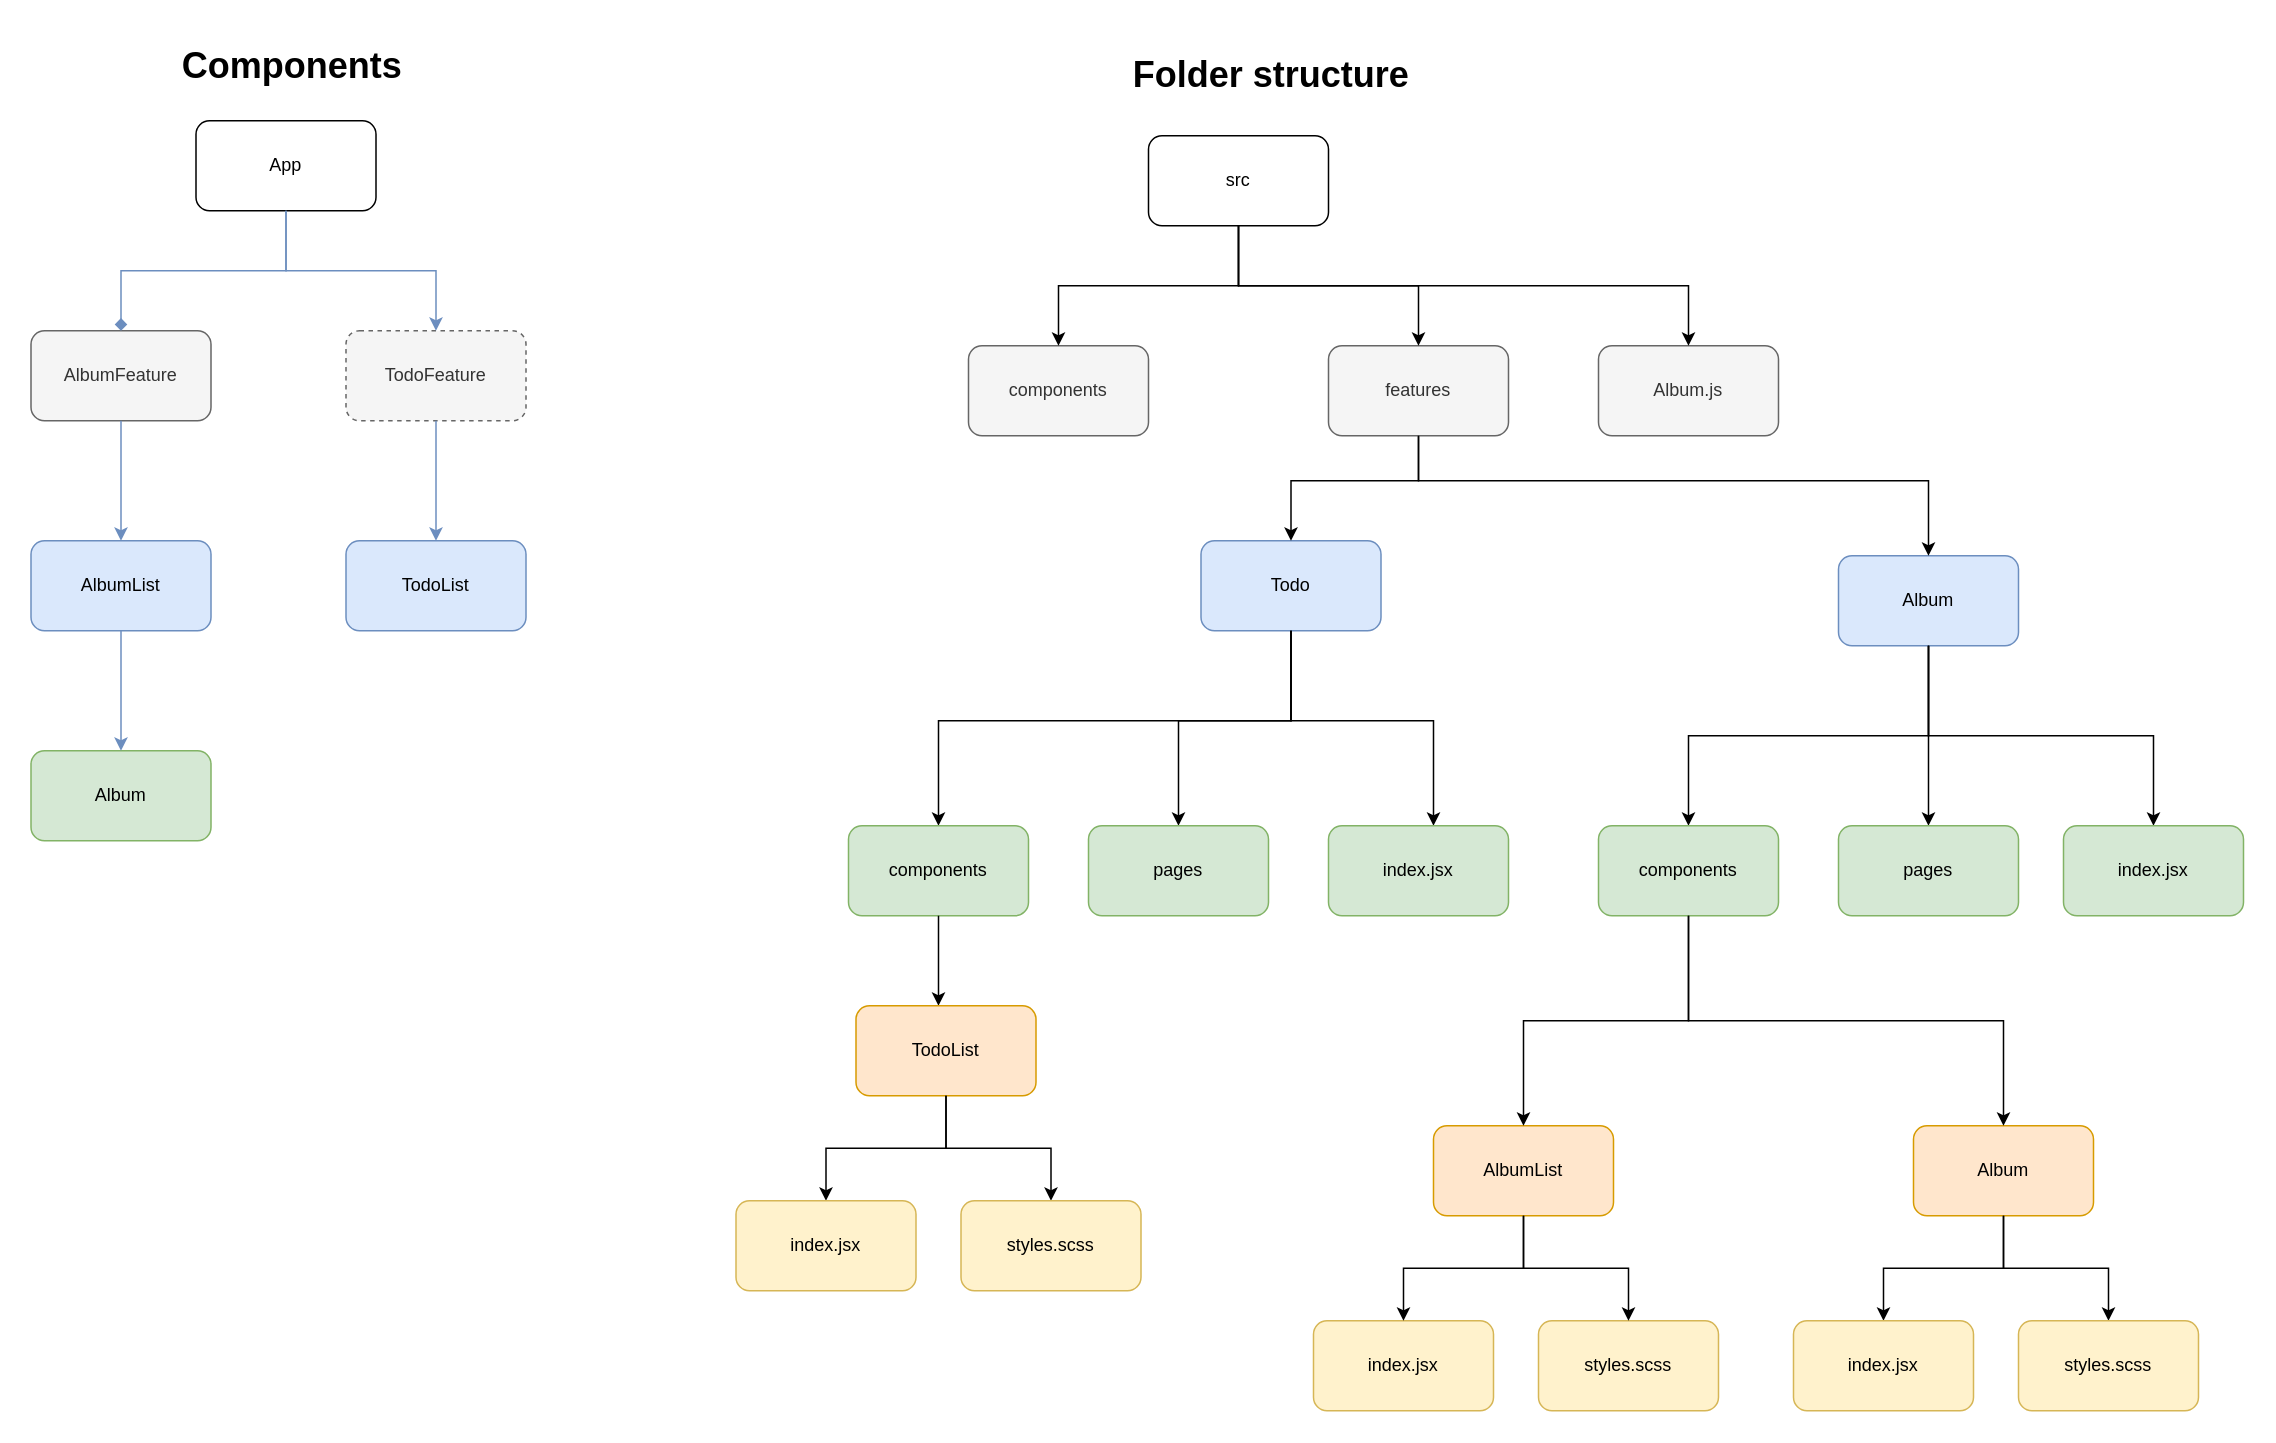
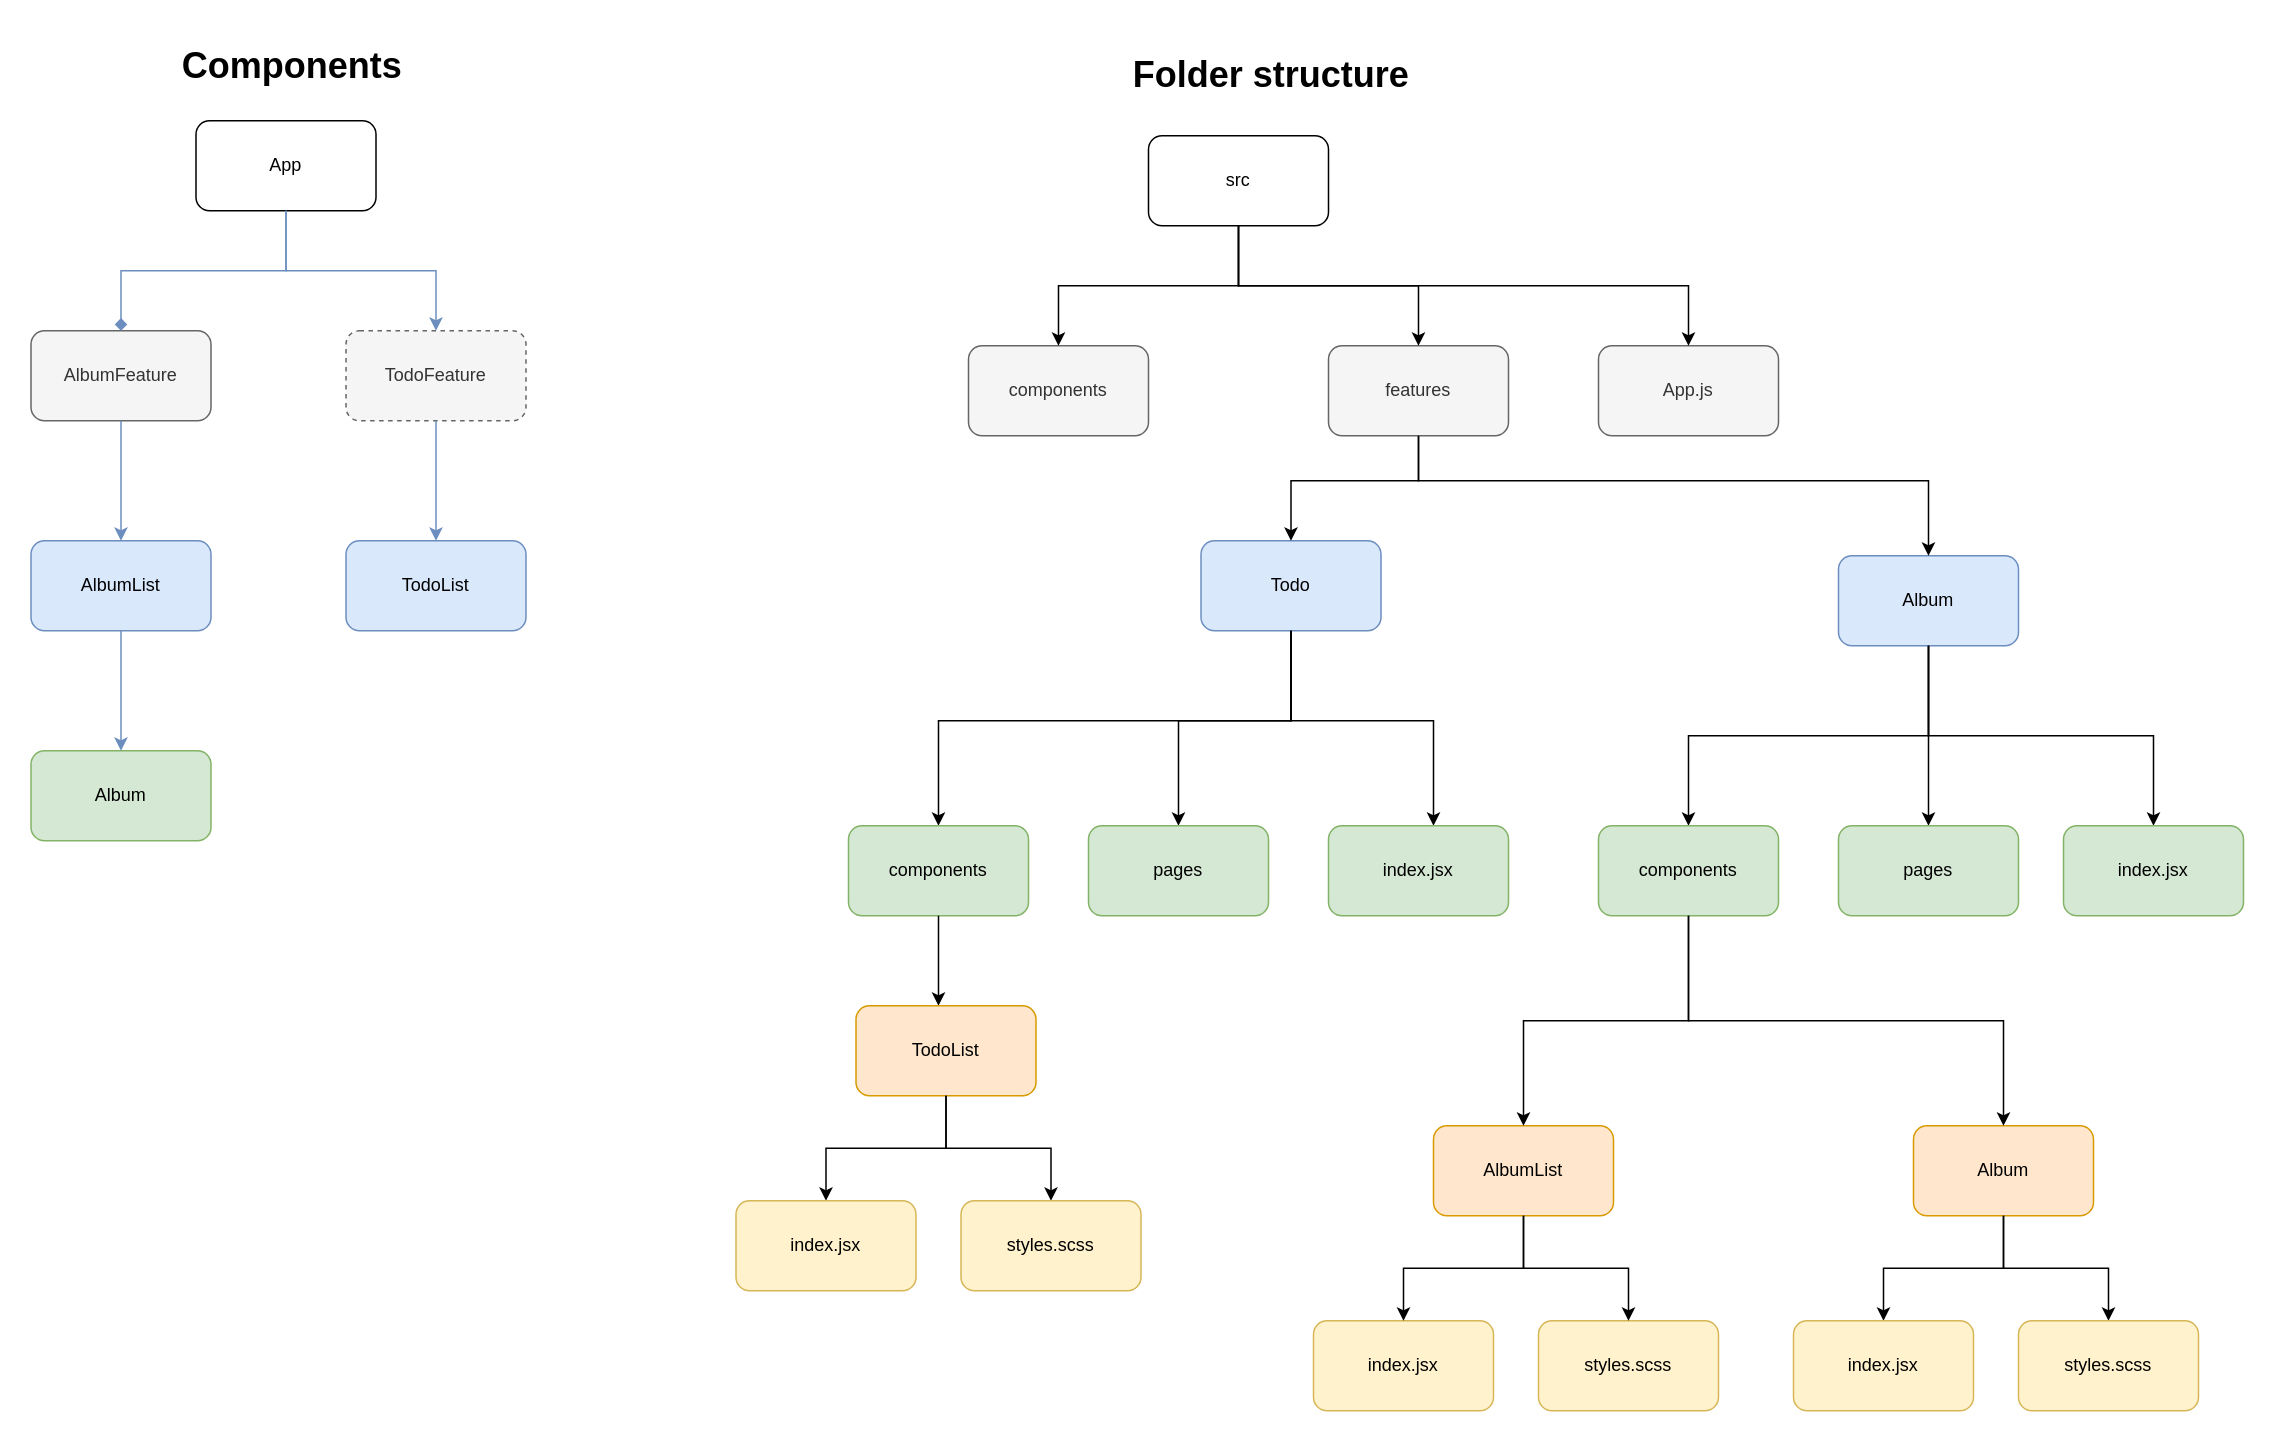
(1688, 391) -> (1688, 391)
